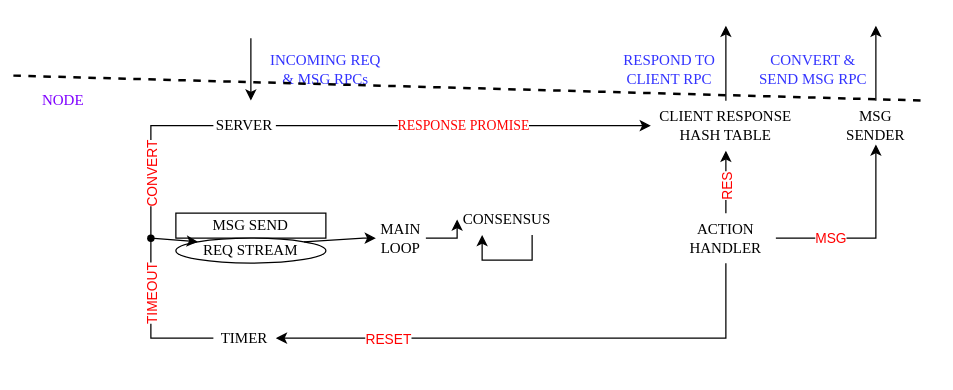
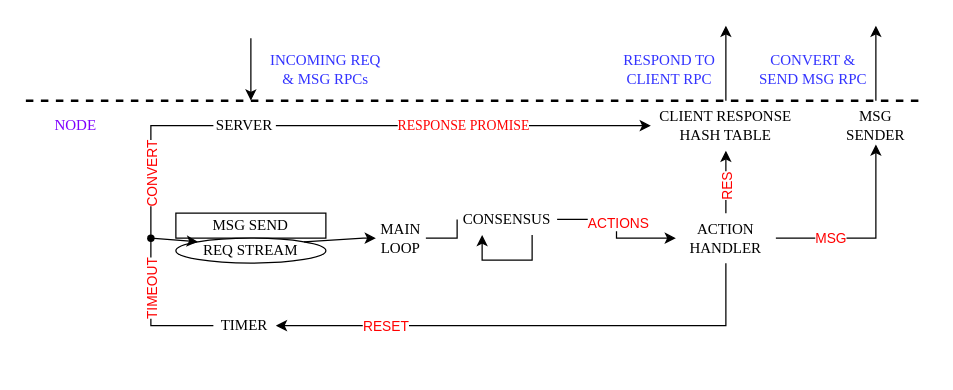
(63, 101) -> (76, 126)
none -> (616, 225)
(457, 228) -> (457, 226)
(244, 338) -> (244, 326)
